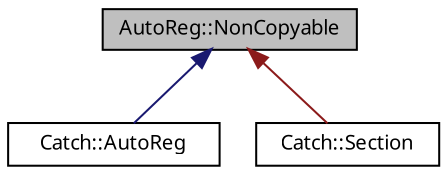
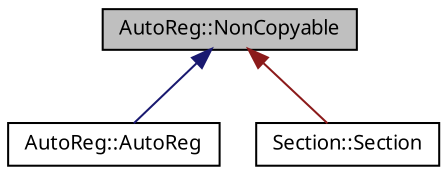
(114, 144) -> (114, 144)
(348, 144) -> (348, 144)
